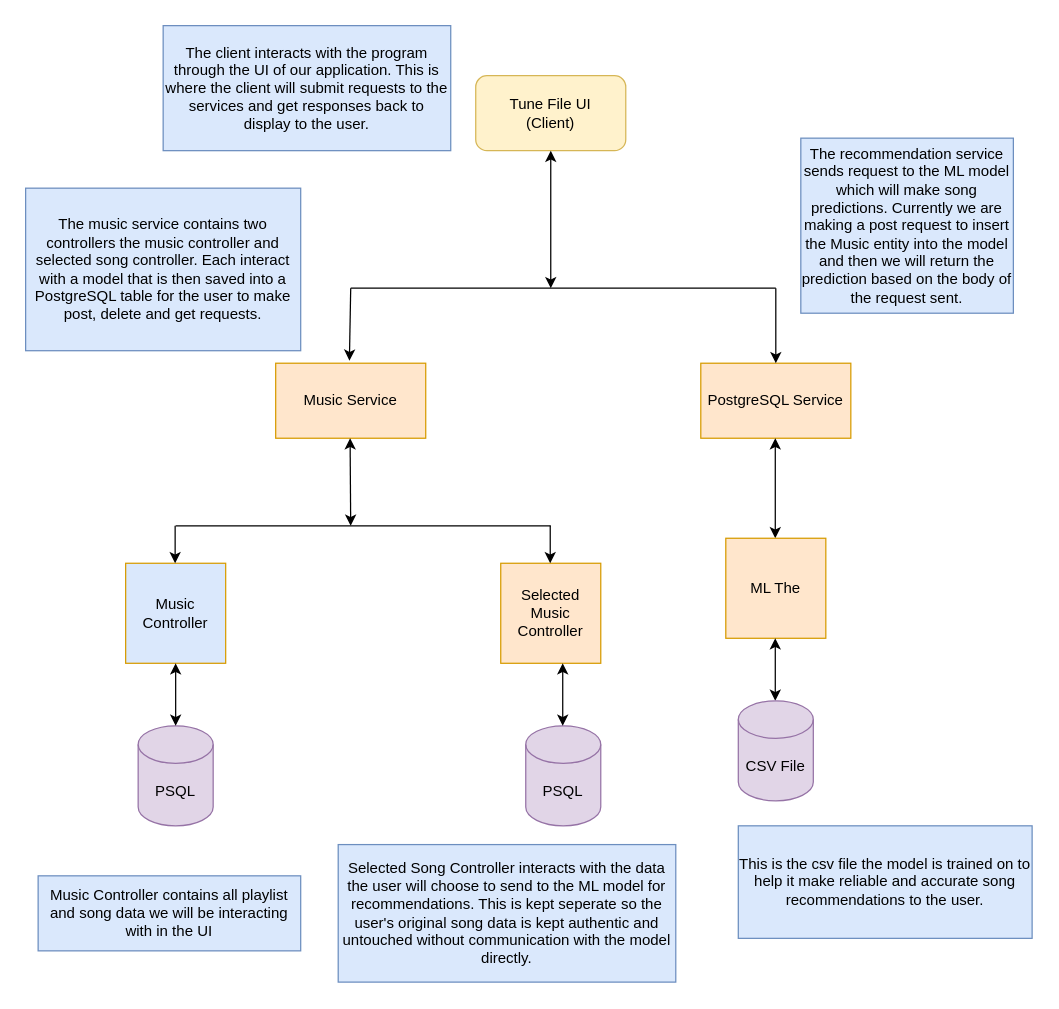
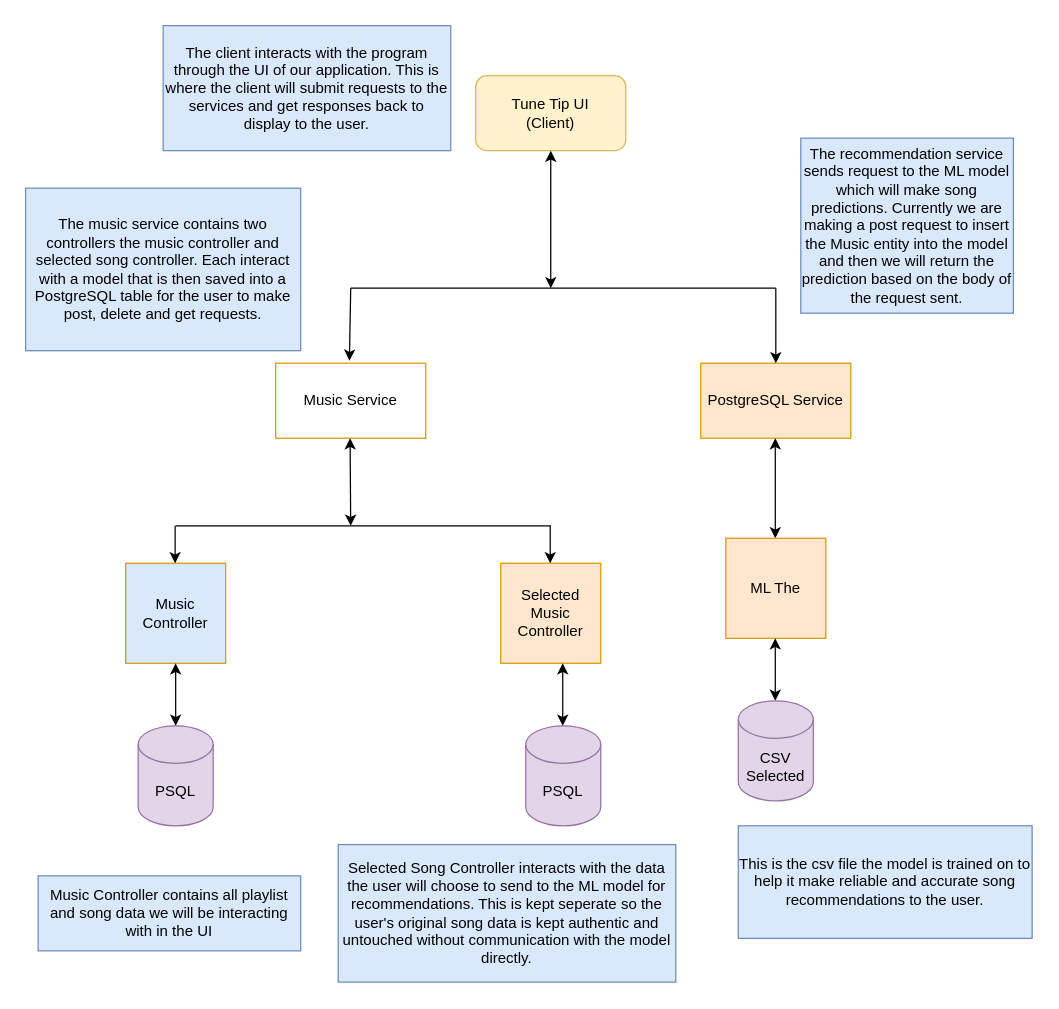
(551, 113) -> (551, 113)
(351, 401) -> (351, 401)
(776, 767) -> (776, 767)
